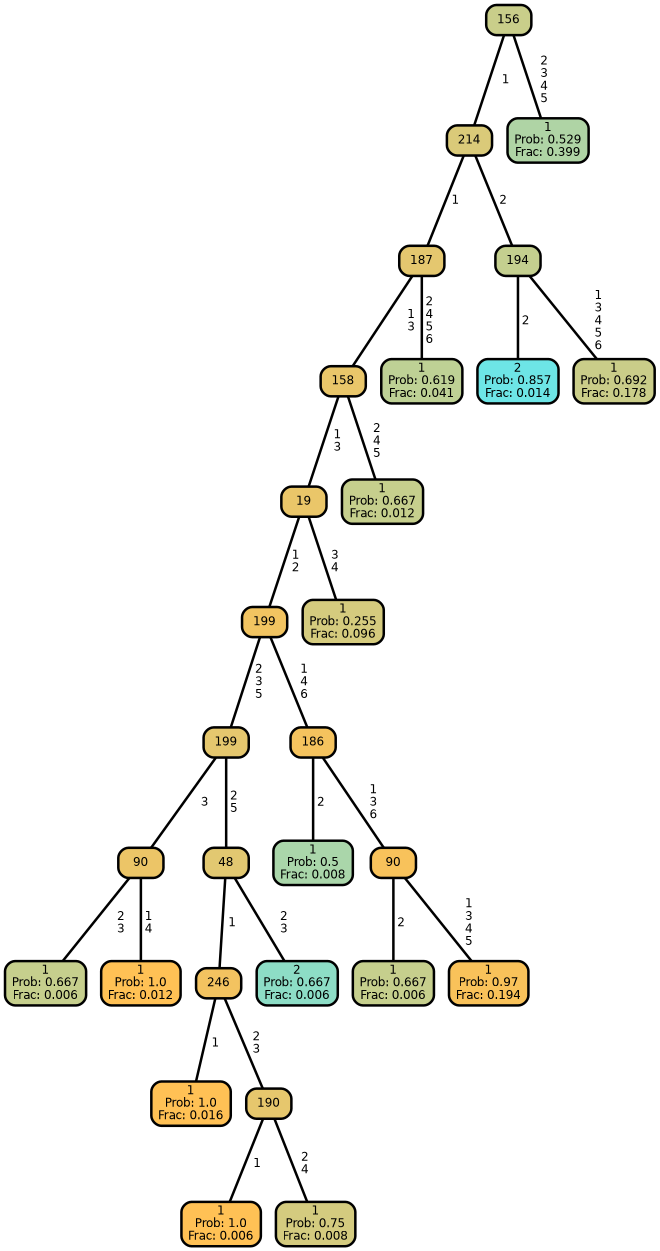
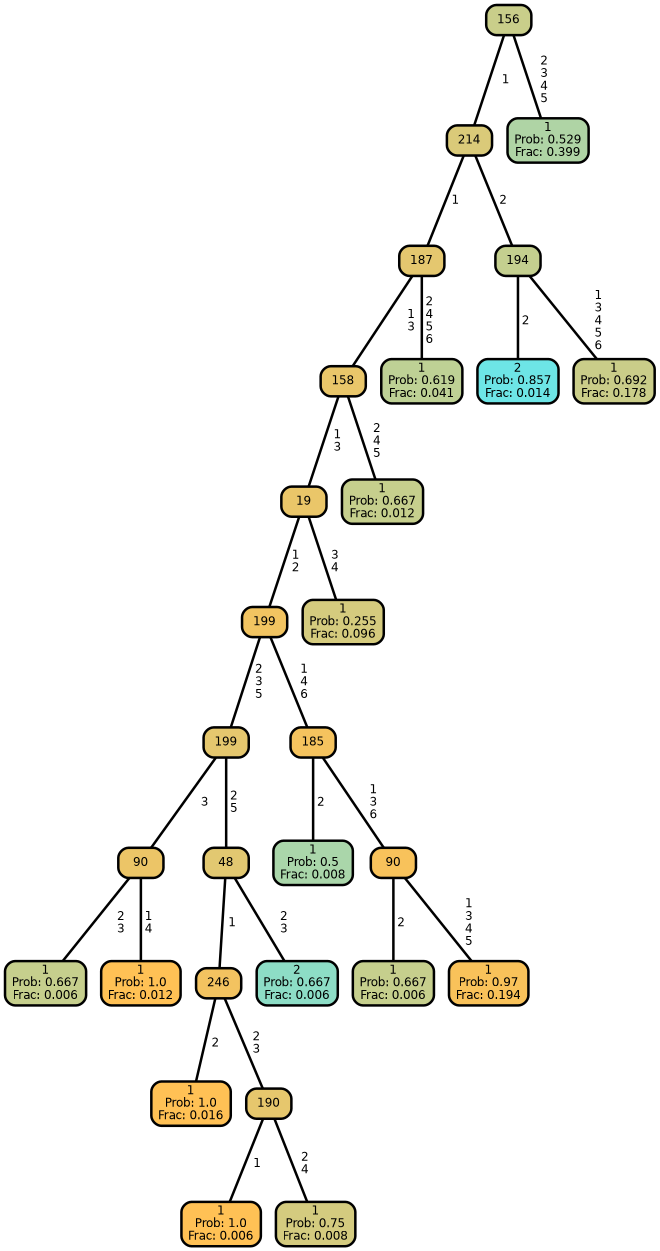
(313, 742) -> (313, 742)
(214, 1043) -> (214, 1043)
